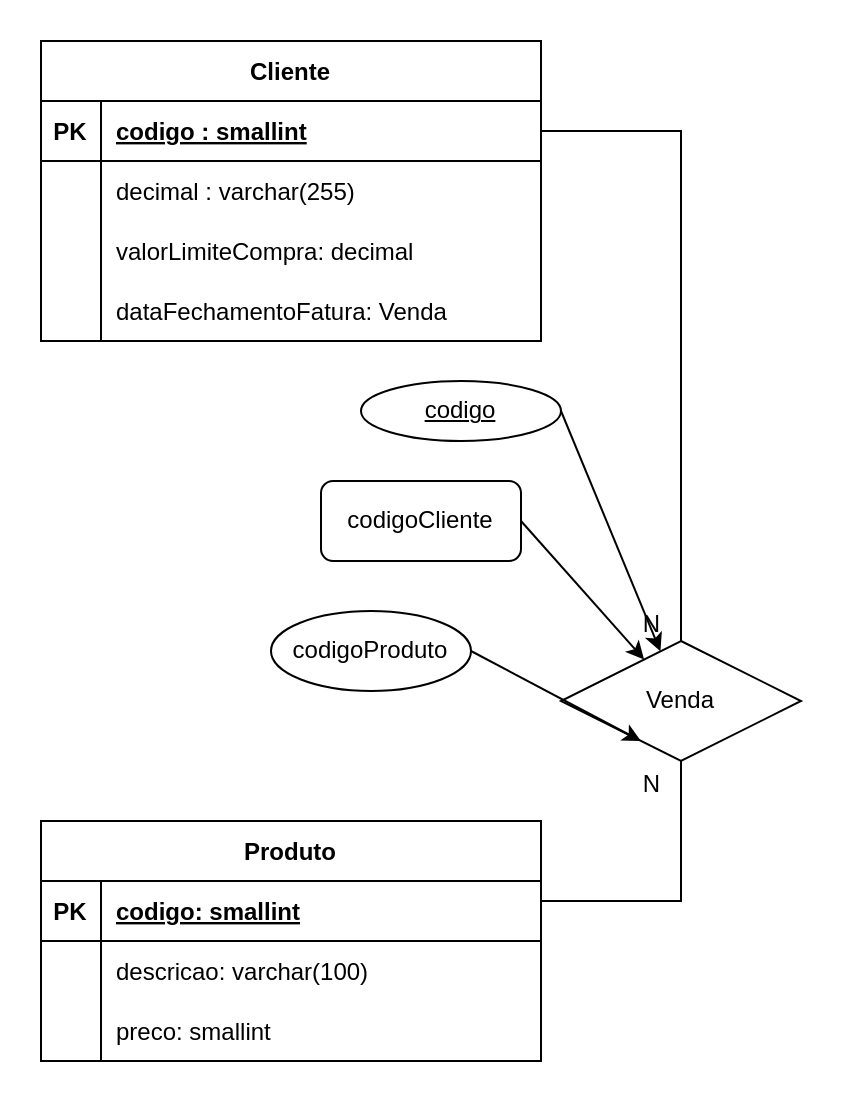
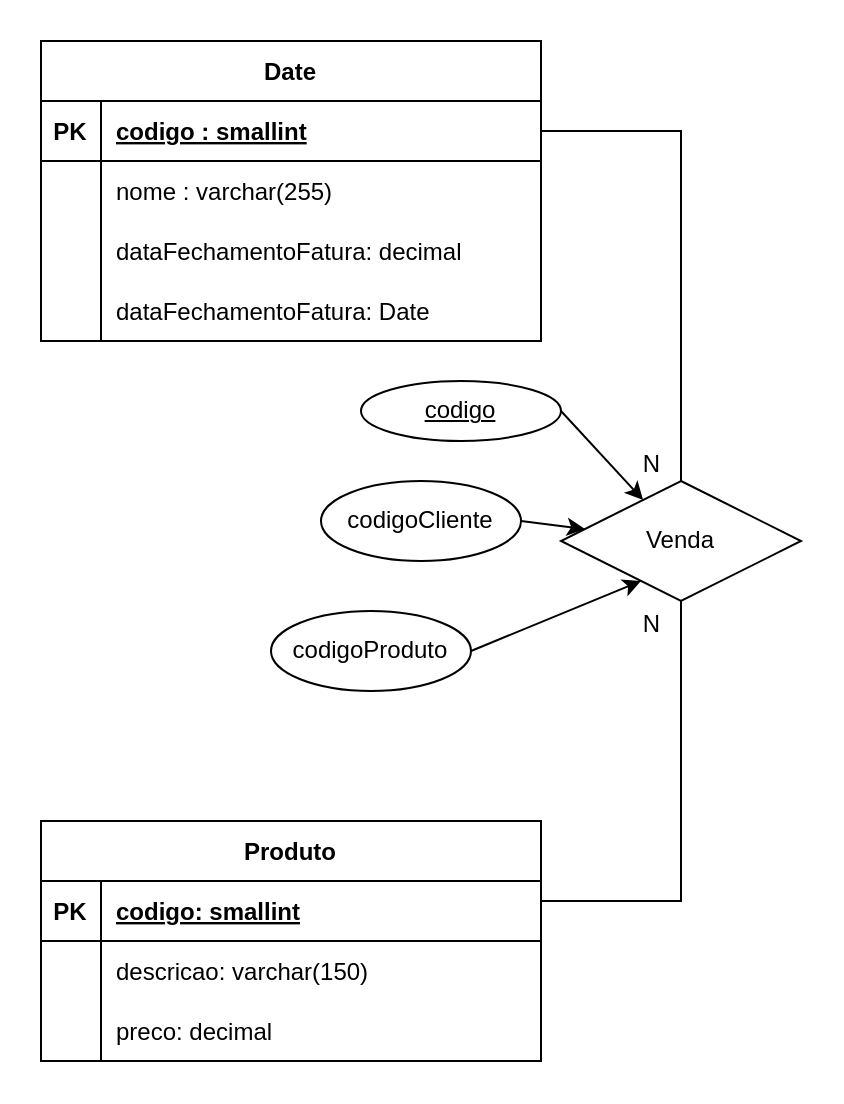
(290, 72) -> (290, 72)
(248, 192) -> (234, 192)
(269, 252) -> (298, 252)
(291, 312) -> (284, 312)
(421, 521) -> (421, 521)
(681, 701) -> (681, 541)
(261, 972) -> (261, 972)
(201, 1032) -> (198, 1032)
